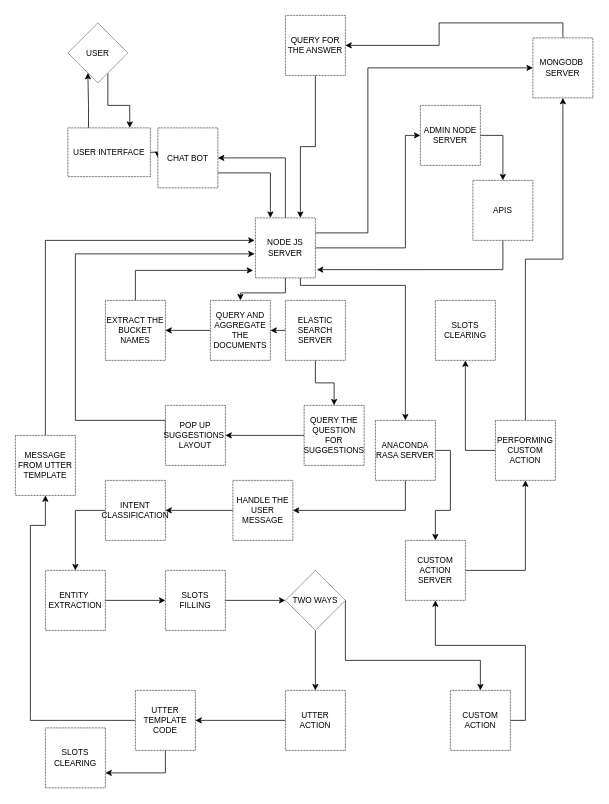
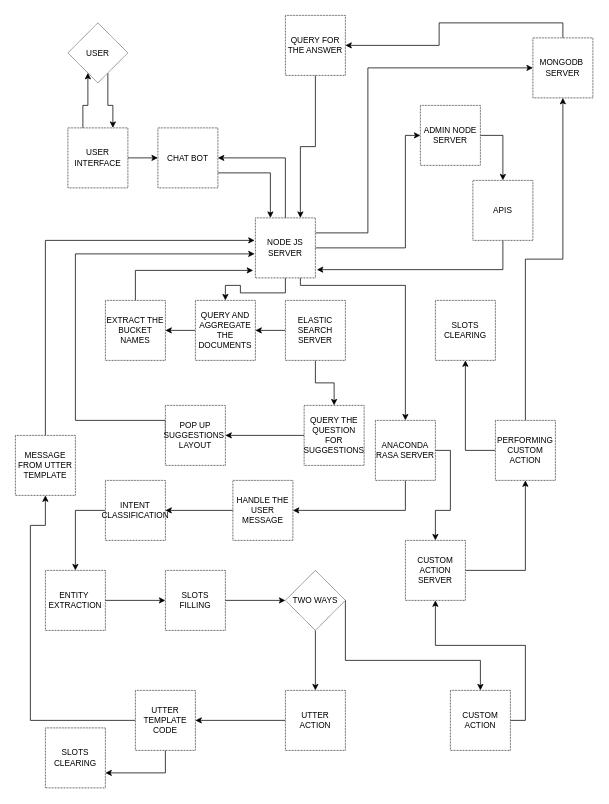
(109, 152) -> (98, 158)
(240, 330) -> (225, 330)
